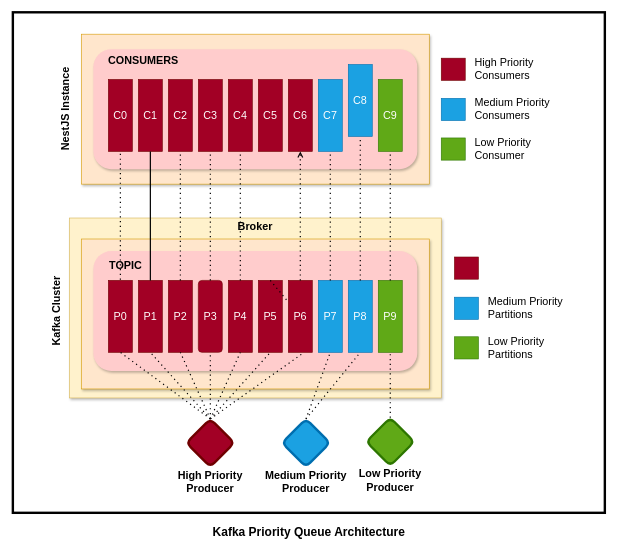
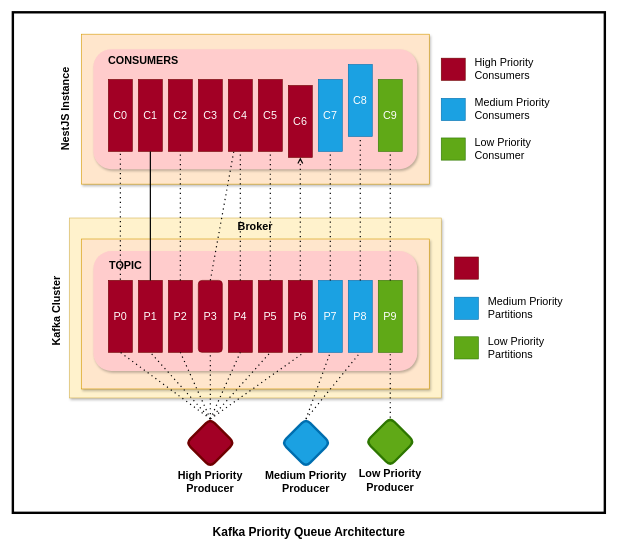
(300, 116) -> (300, 122)
(210, 216) -> (222, 215)
(279, 291) -> (270, 218)
